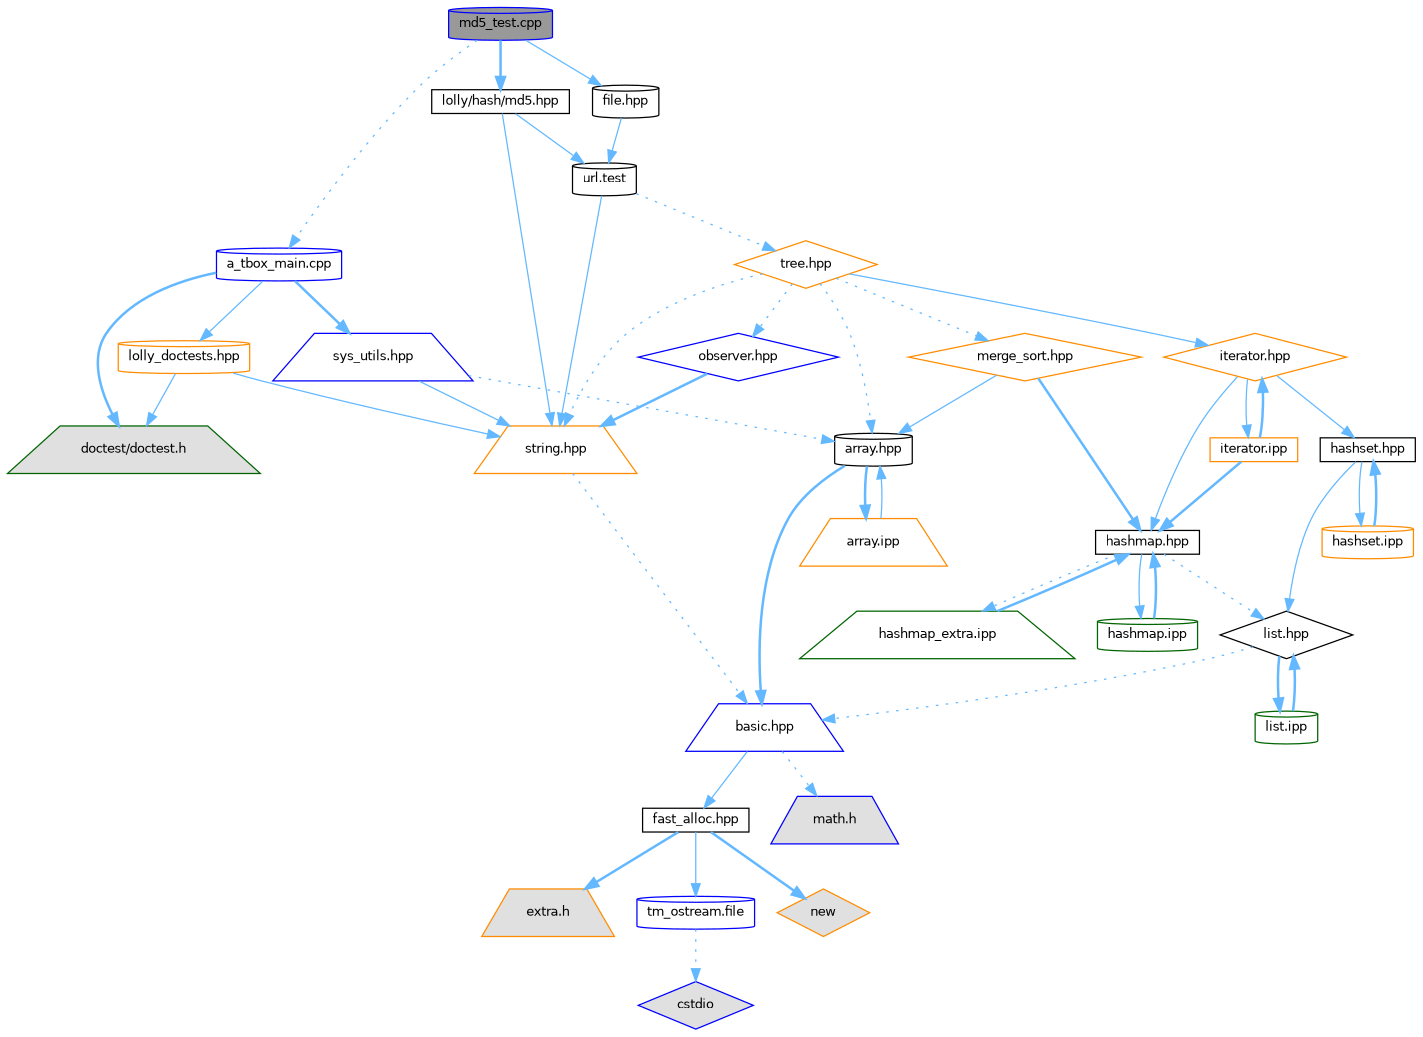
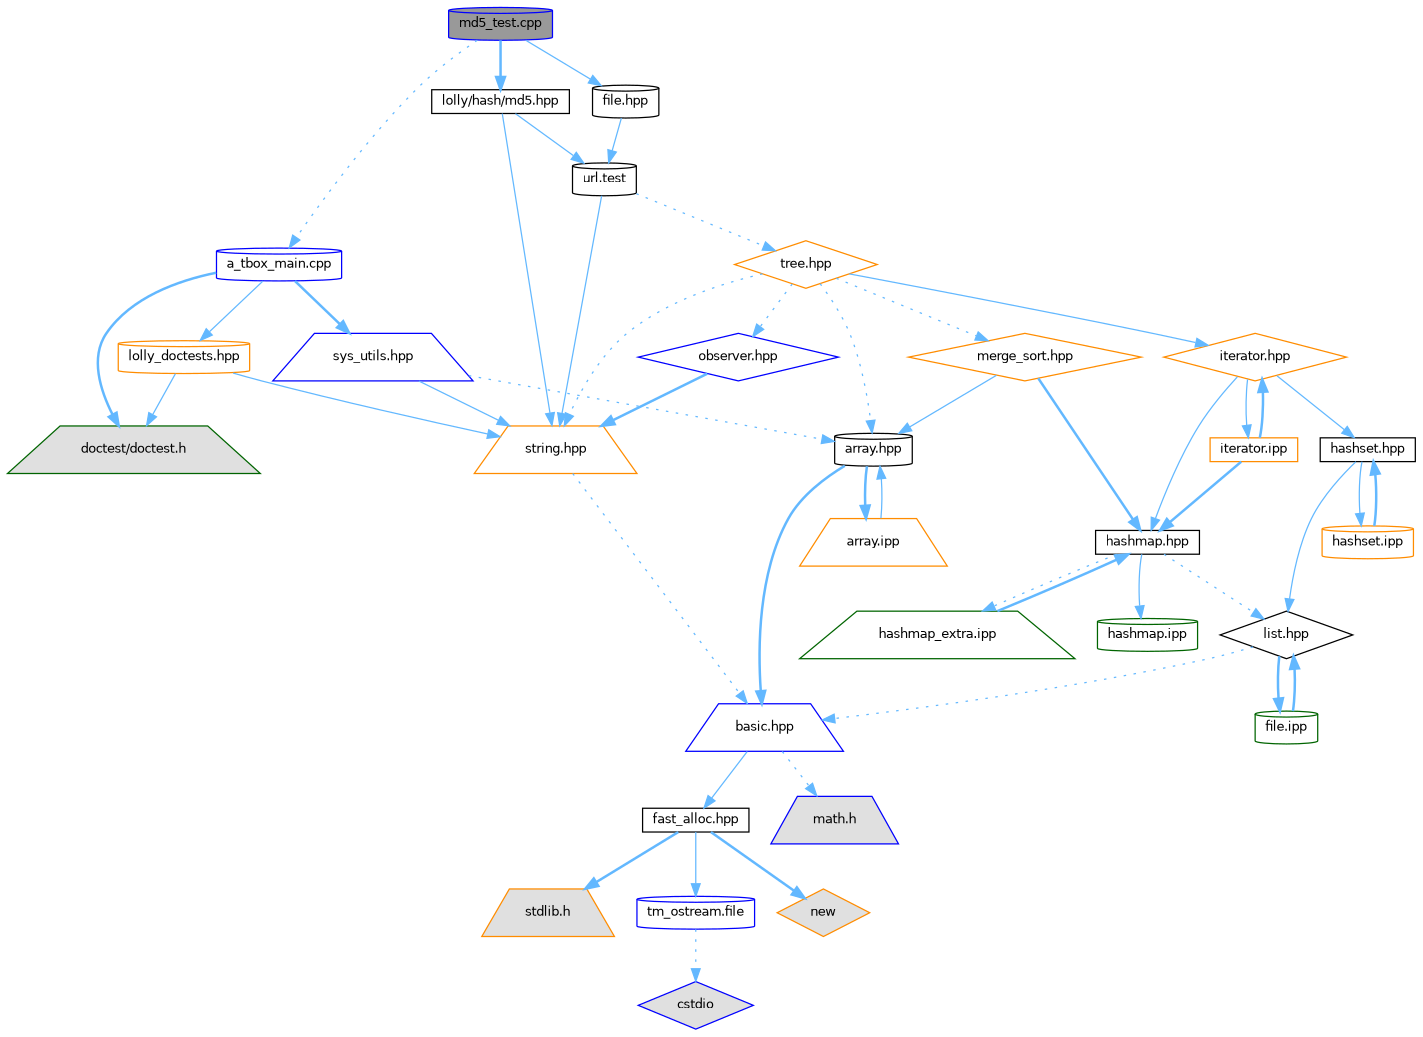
(1156, 593) -> none
(1286, 728) -> (1286, 728)
(548, 913) -> (548, 913)
